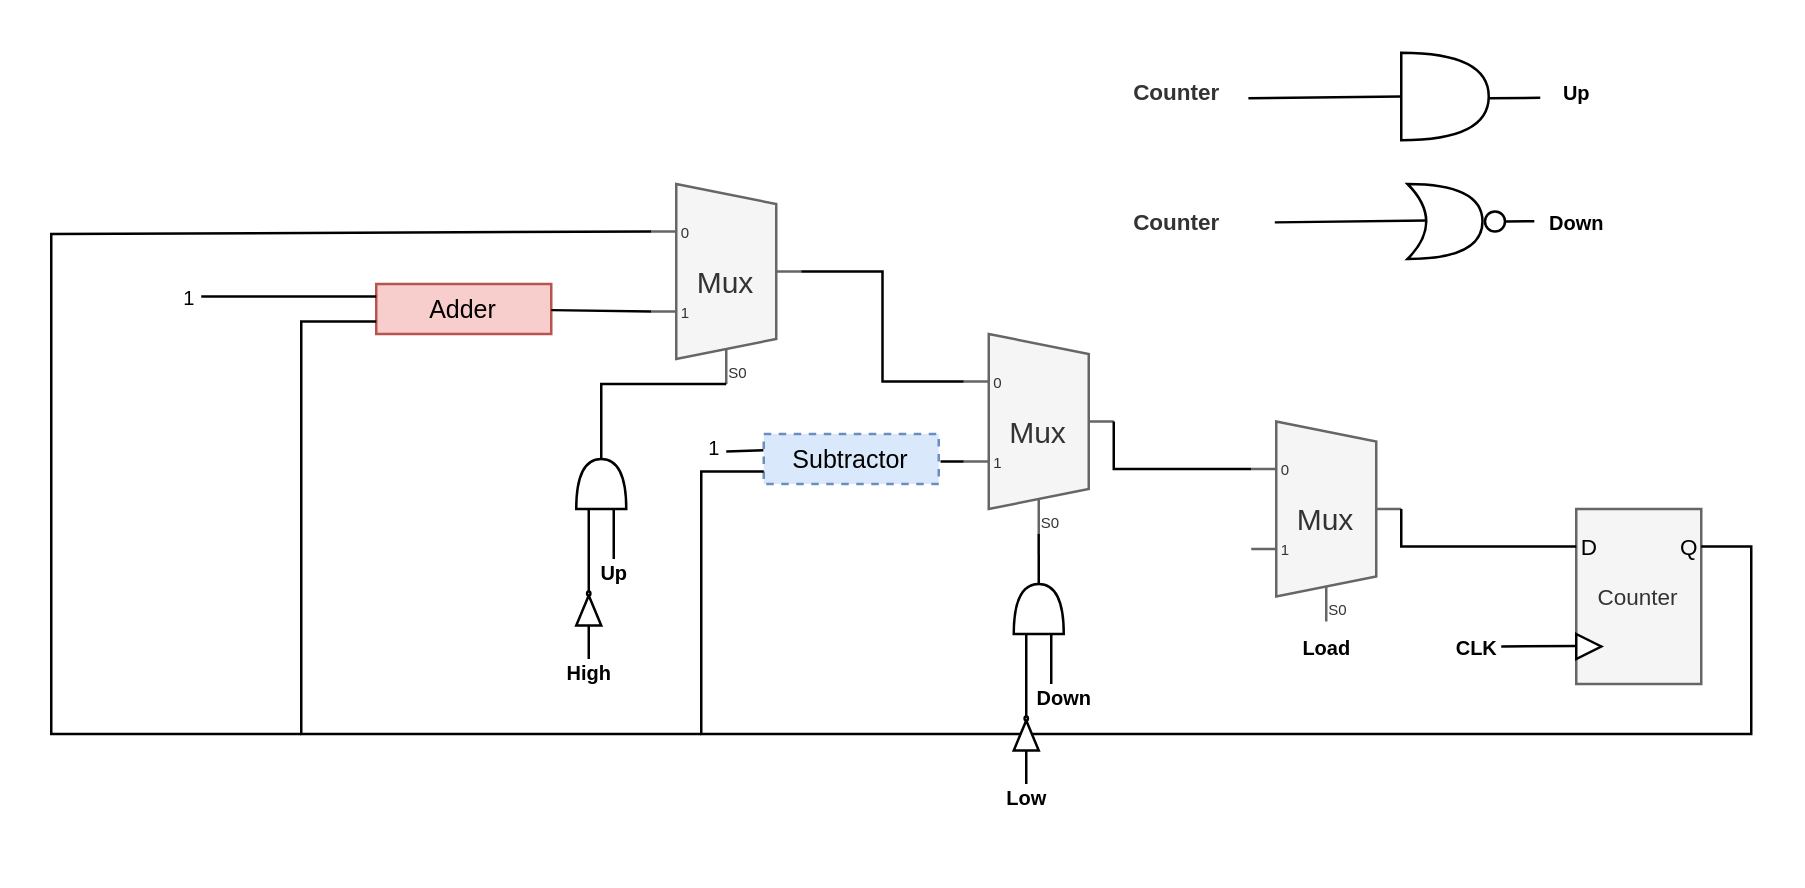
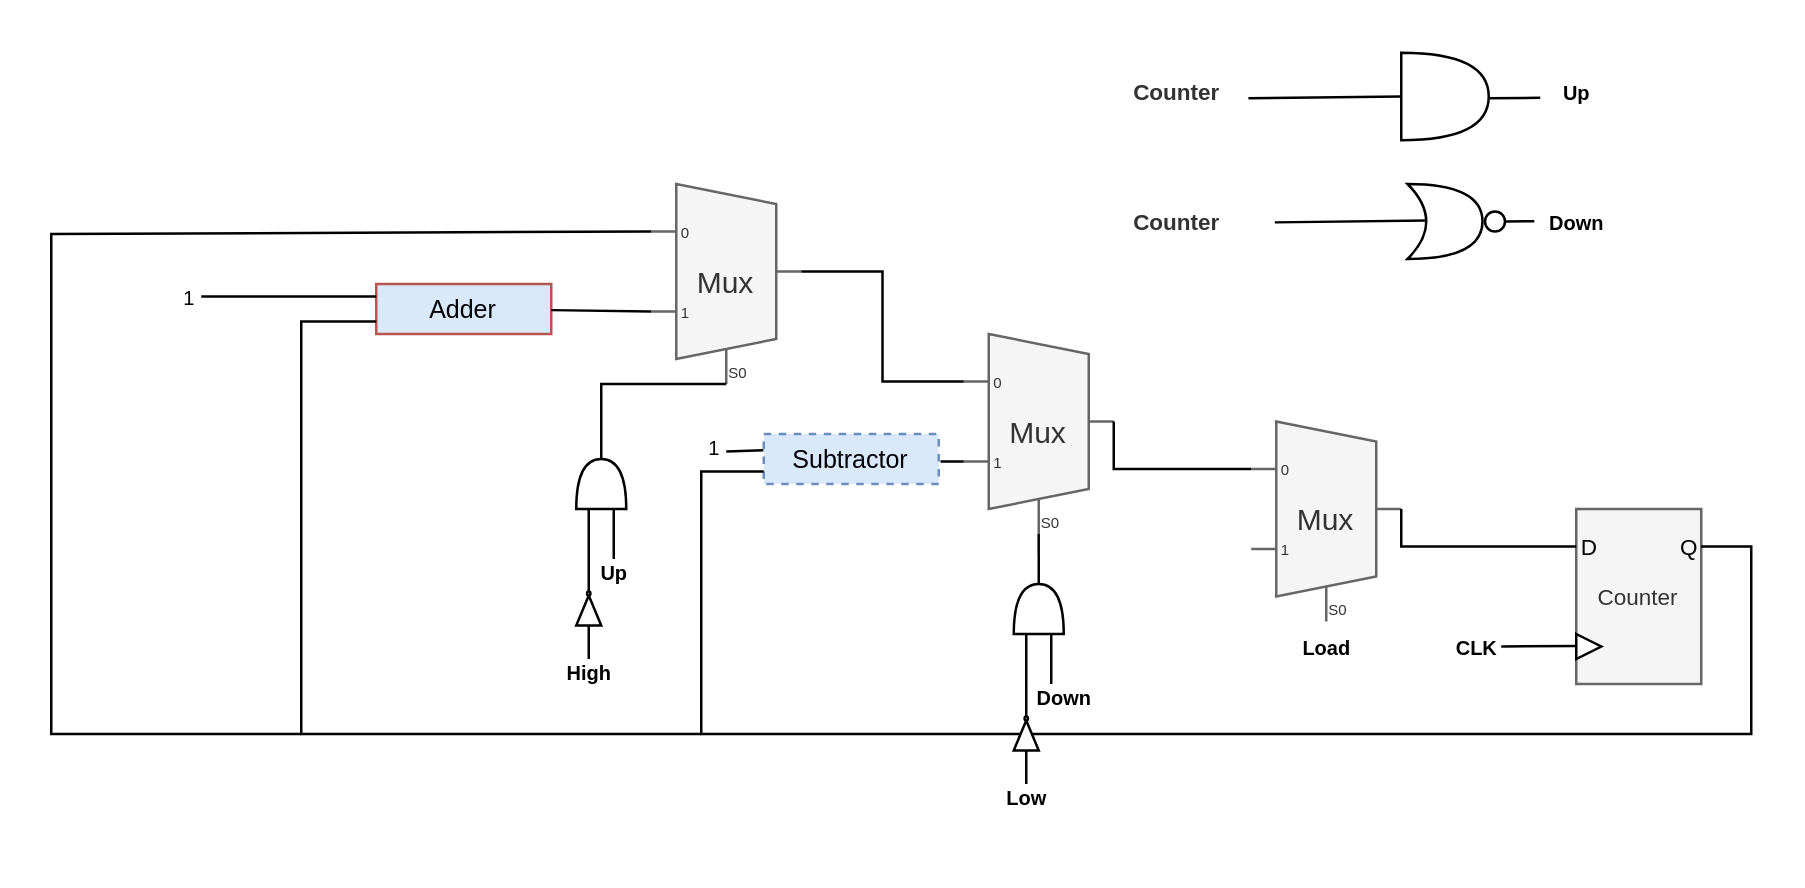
(464, 309) -> (464, 309)
